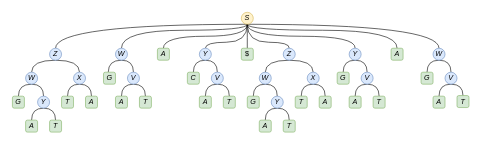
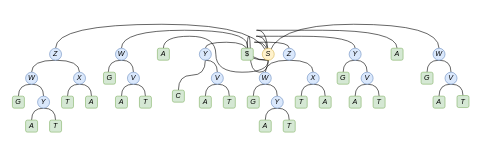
(248, 18) -> (269, 54)
(194, 78) -> (179, 96)
